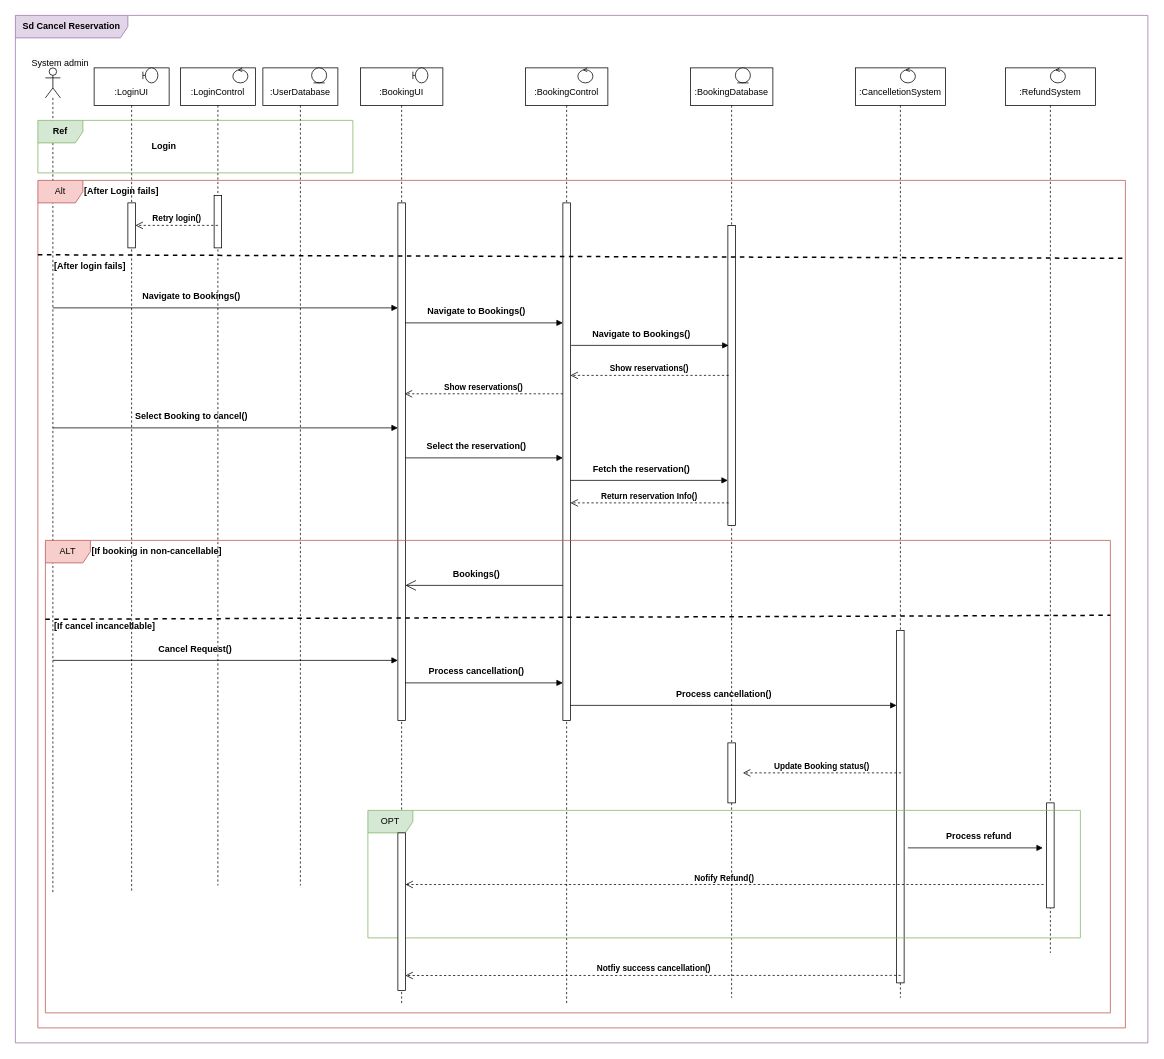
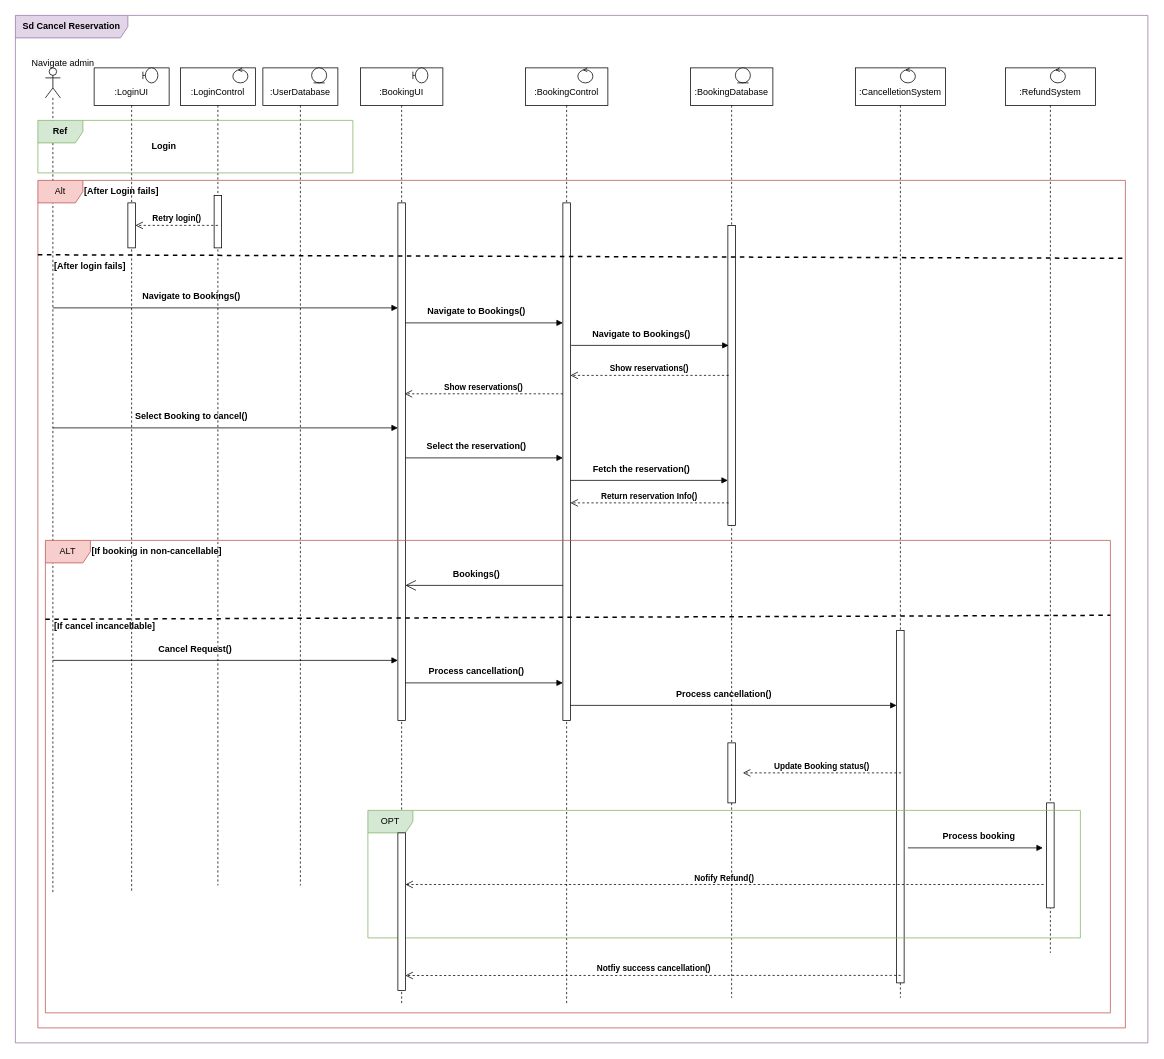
(60, 64) -> (63, 69)
(979, 837) -> (979, 837)
